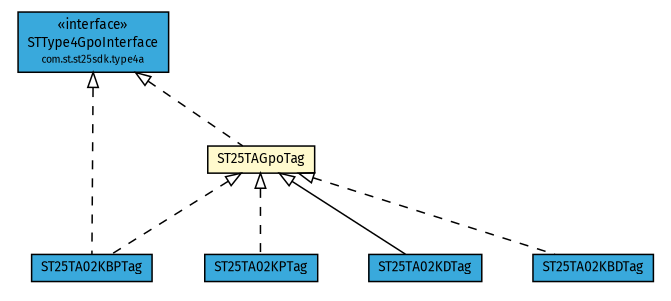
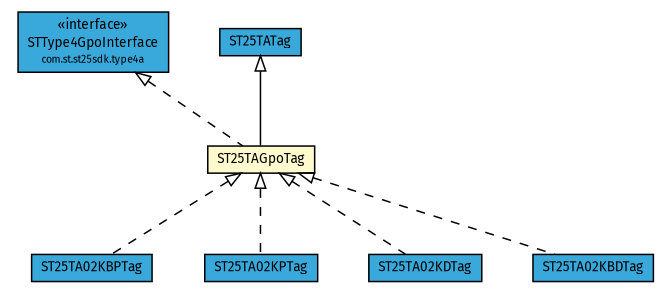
none -> (260, 42)
(92, 171) -> none
(349, 218) -> (349, 218)
